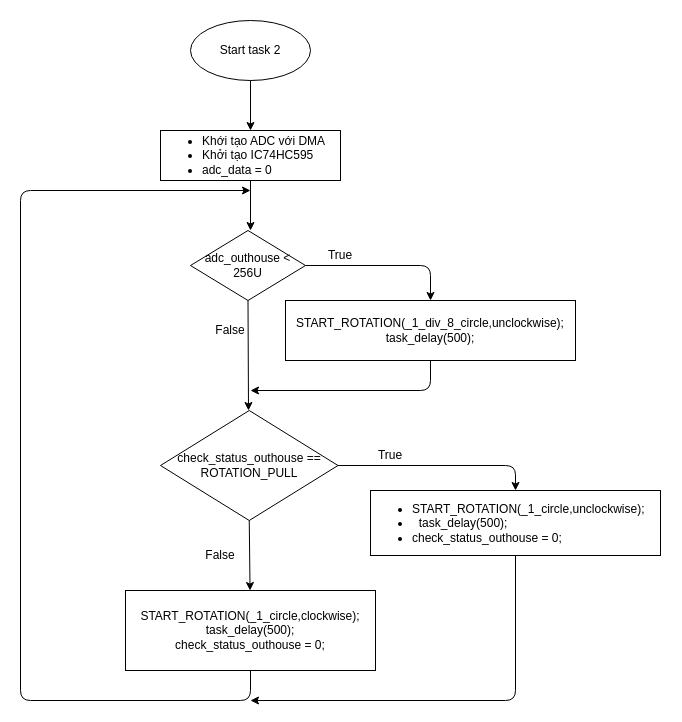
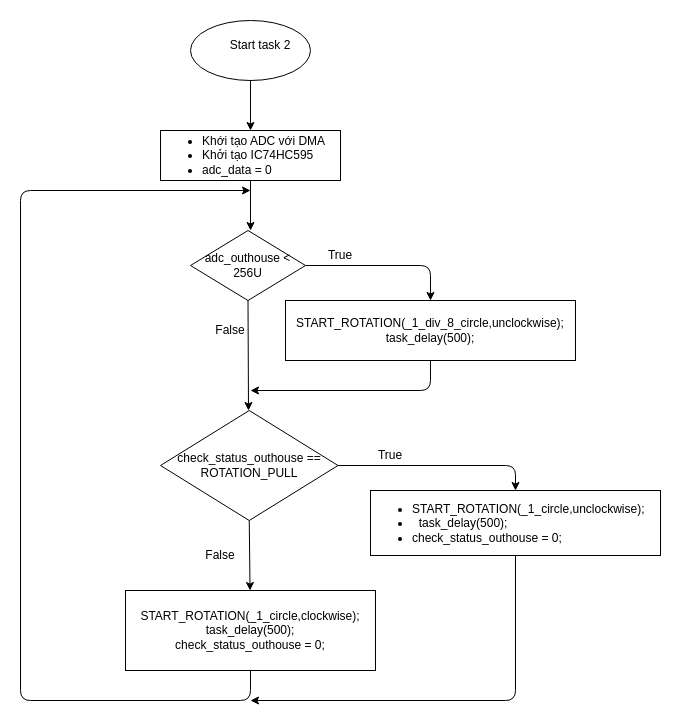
(251, 51) -> (261, 46)
